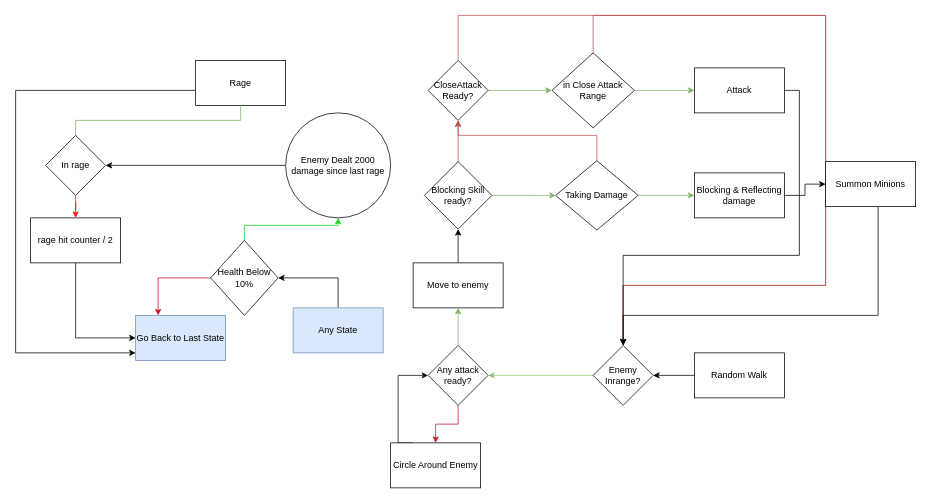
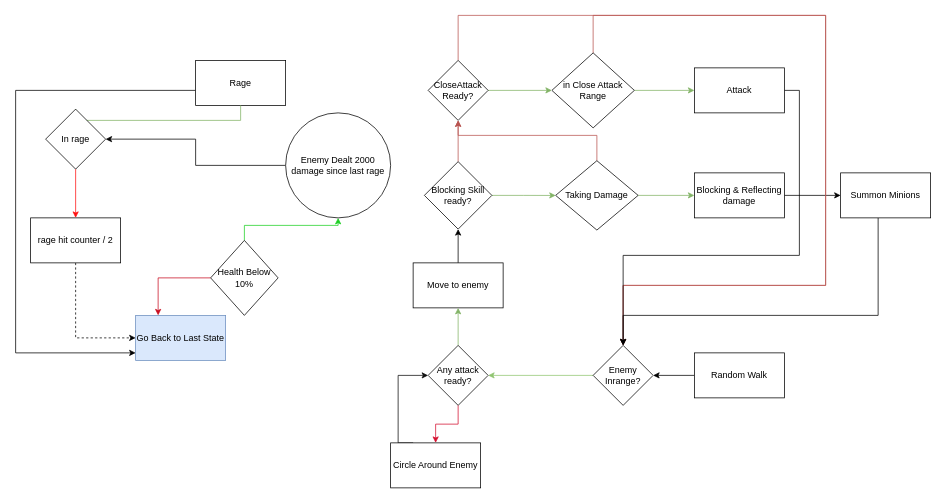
(75, 165) -> (75, 139)
(870, 184) -> (885, 195)
(284, 278) -> none
(75, 328) -> (75, 328)
(338, 330) -> none
